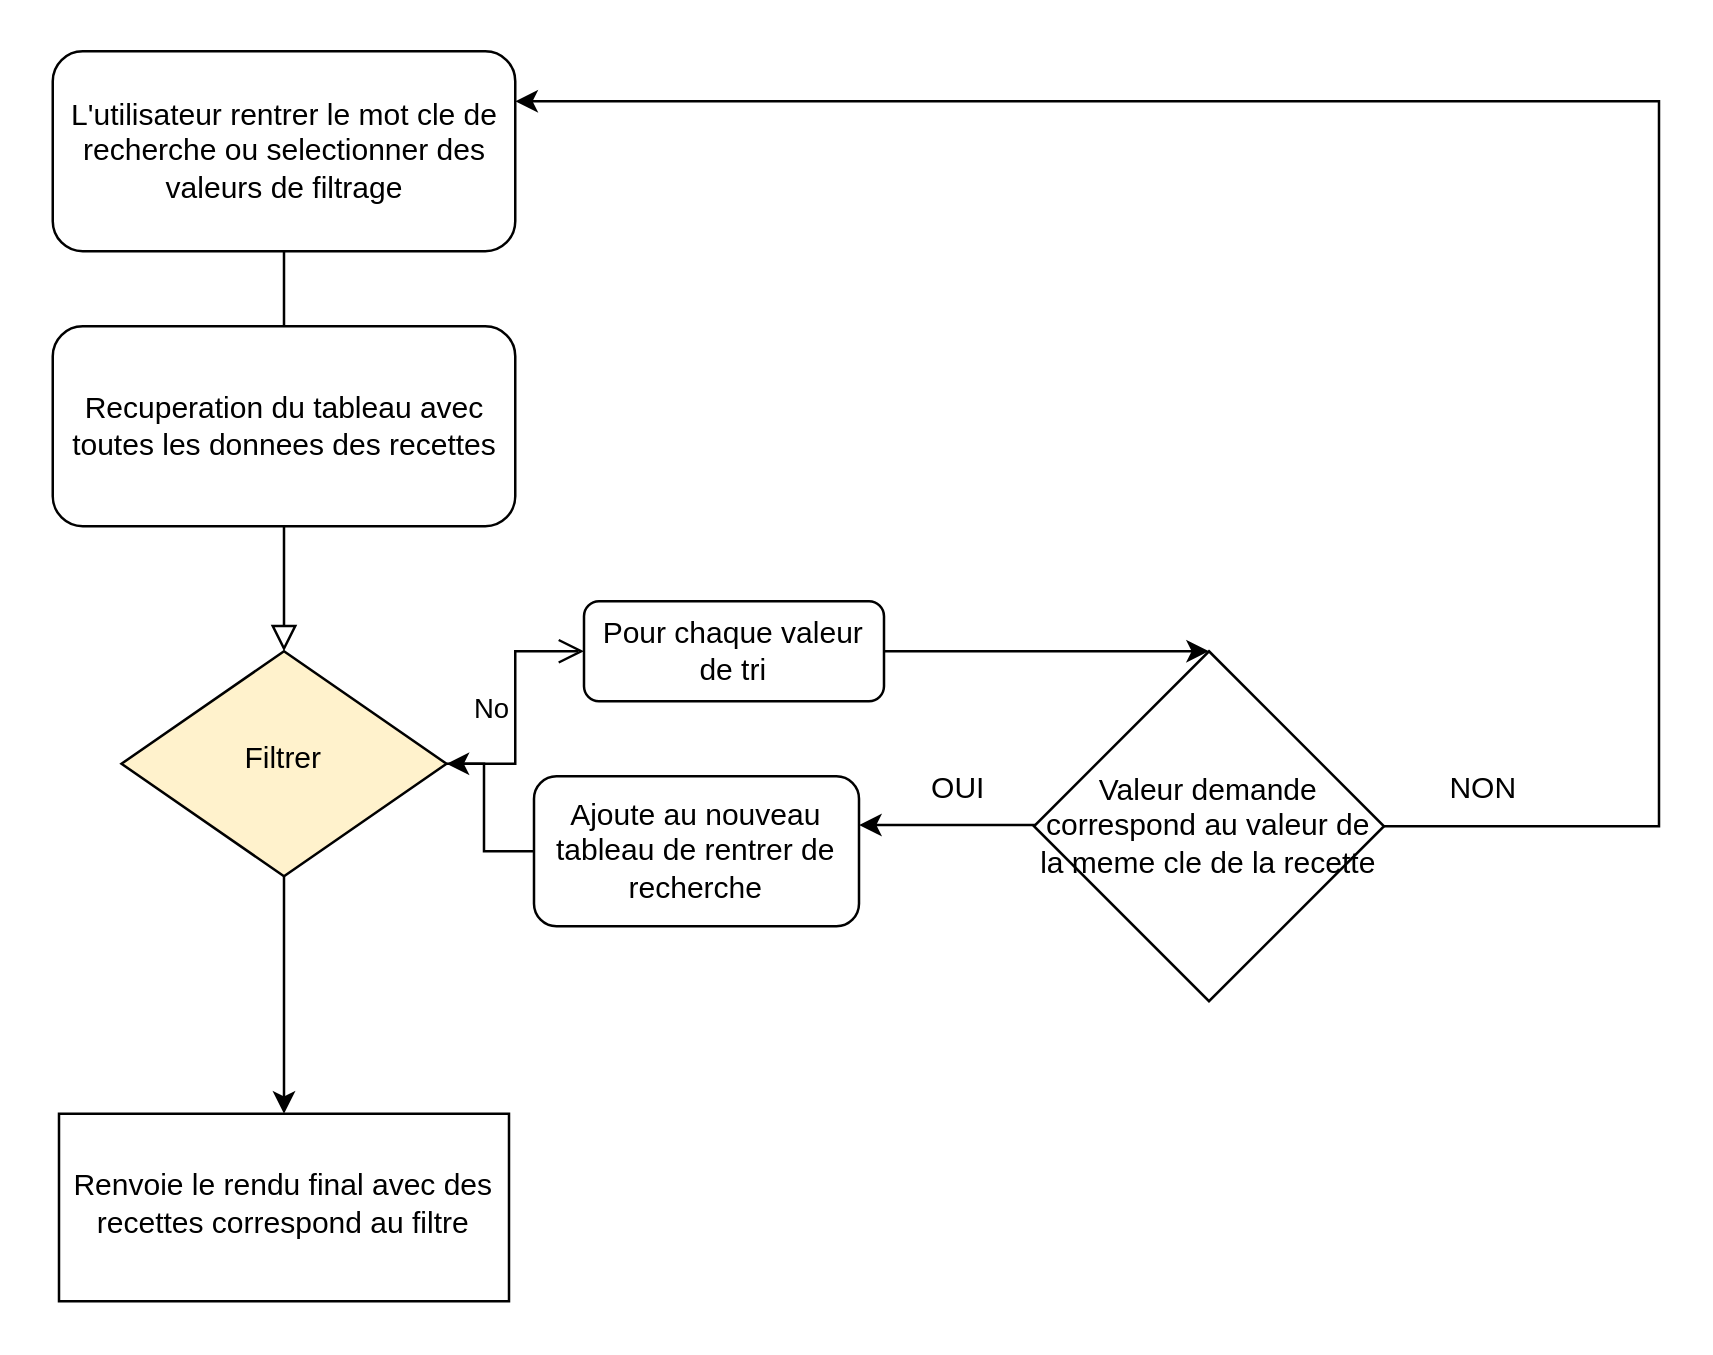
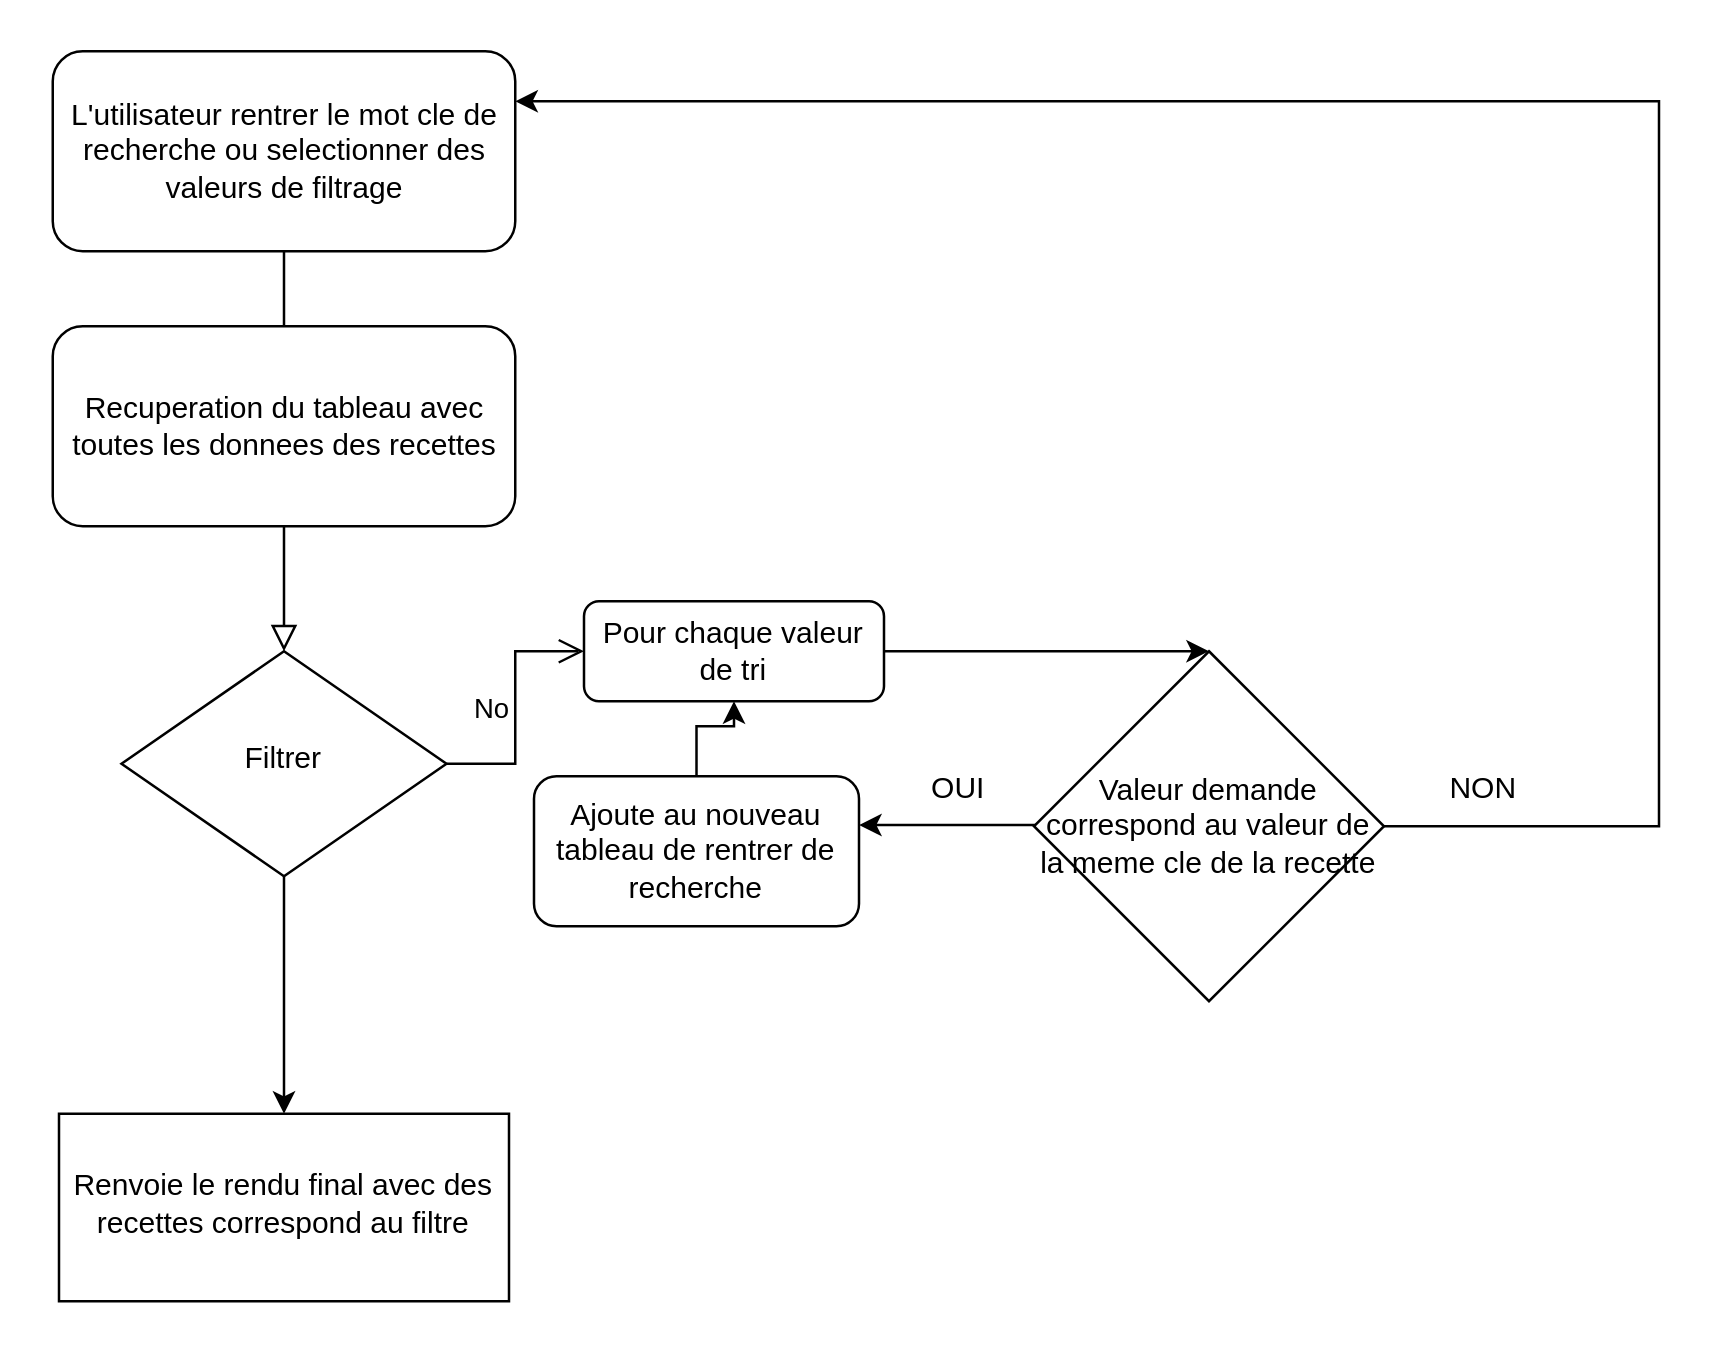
(284, 764) -> (284, 764)
(484, 835) -> (696, 728)
